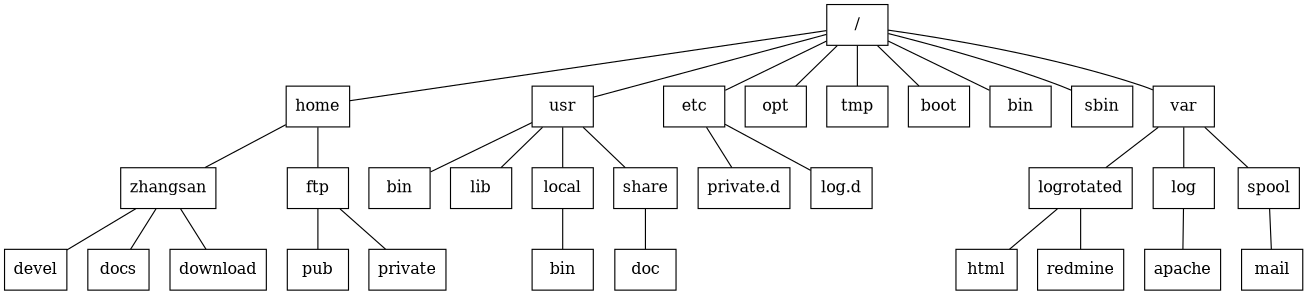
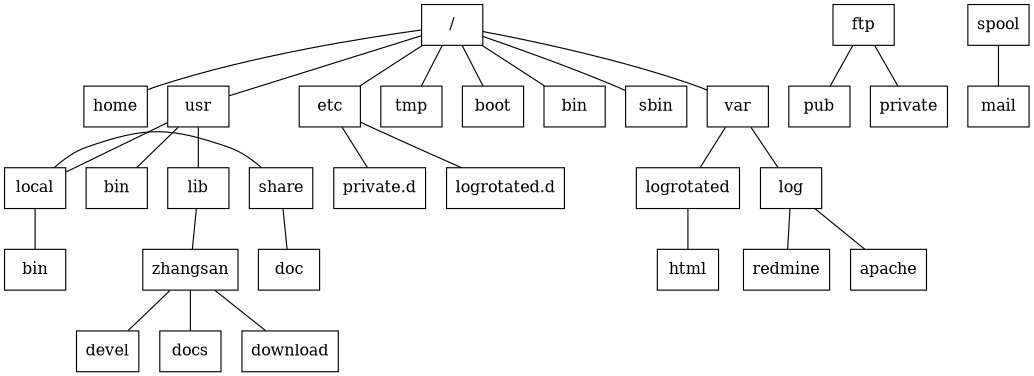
(776, 107) -> none
(245, 146) -> (194, 229)
(318, 147) -> none
(604, 147) -> (185, 135)
(1226, 147) -> none
(842, 188) -> (505, 188)
(1081, 229) -> (789, 229)
